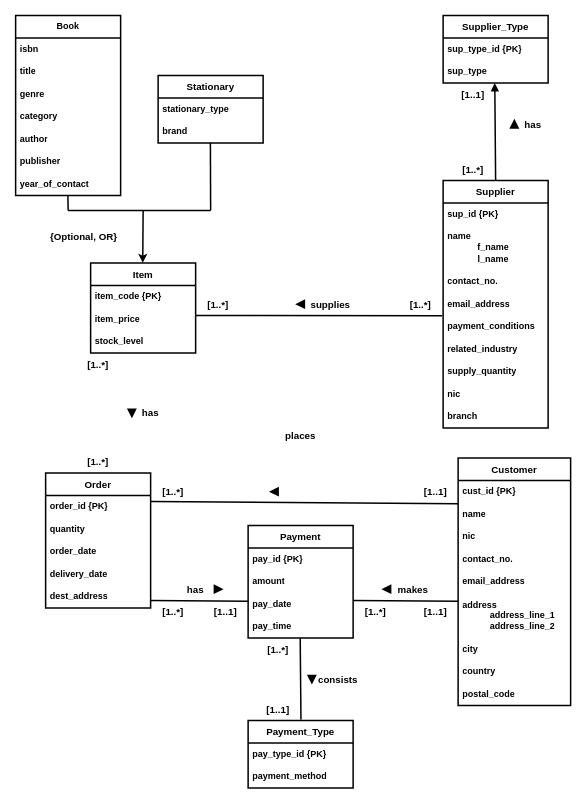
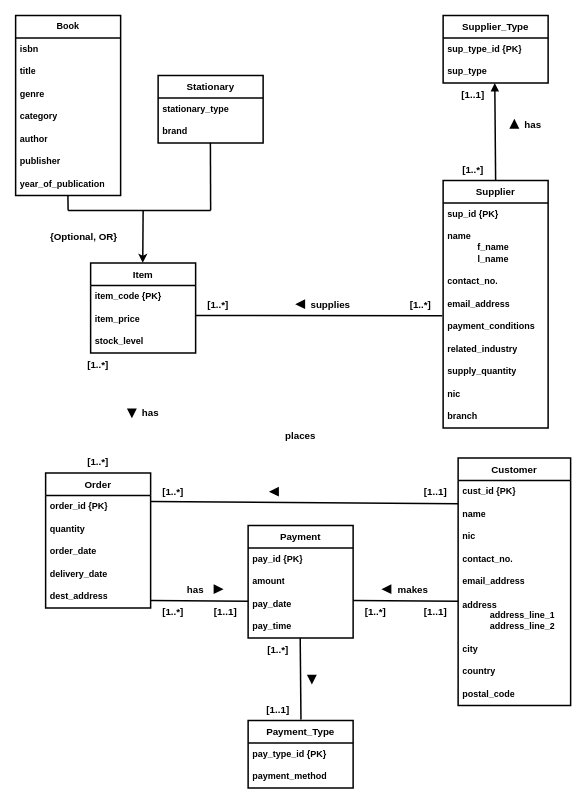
(58, 184) -> (64, 184)
(338, 679) -> none
